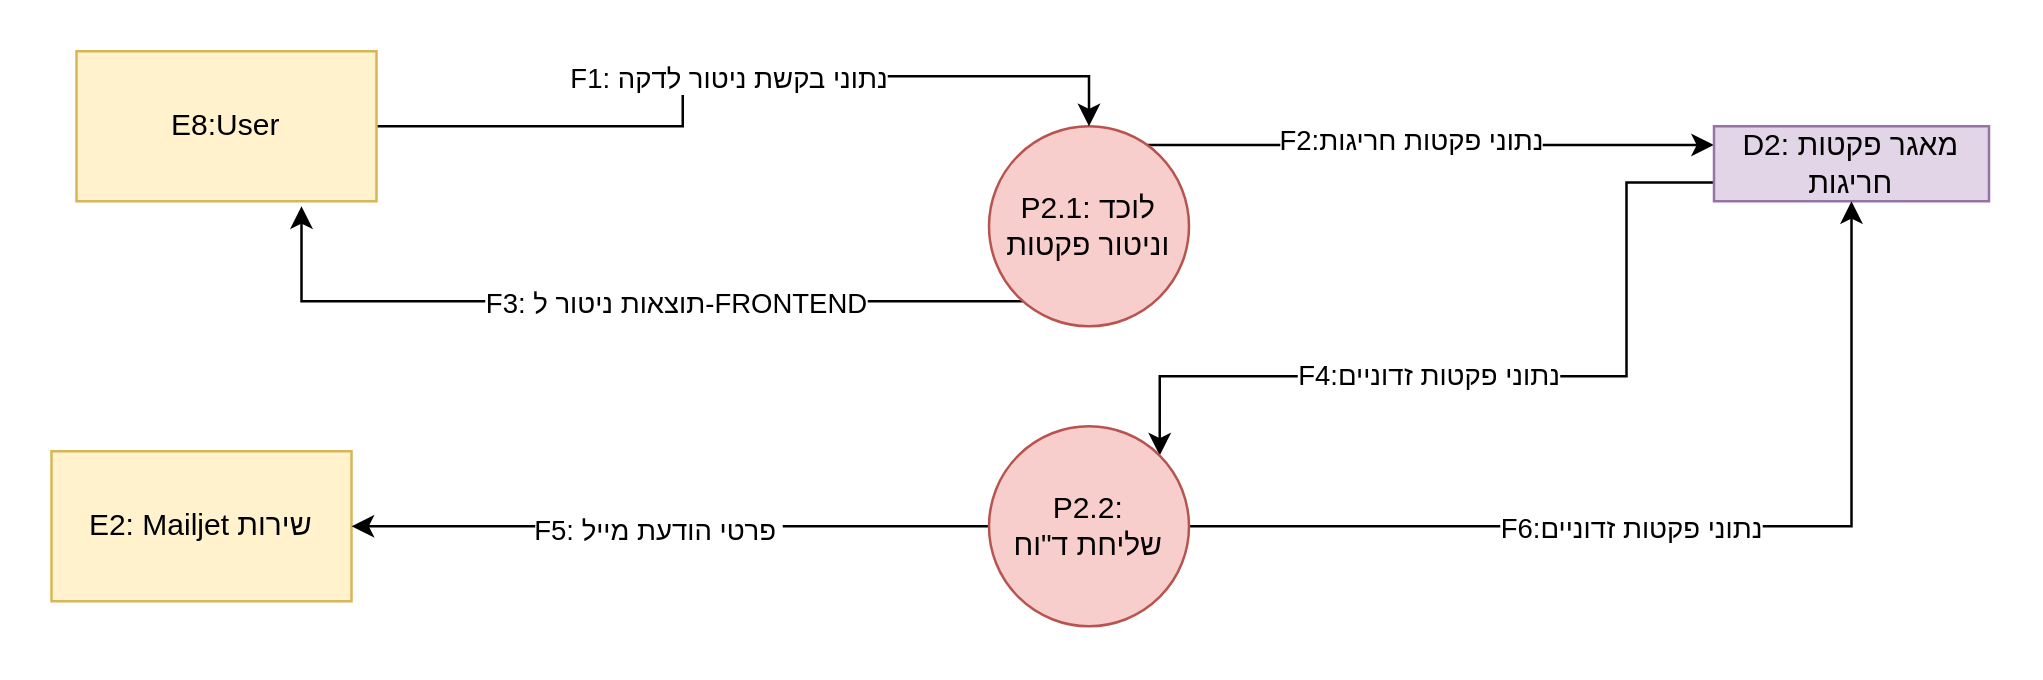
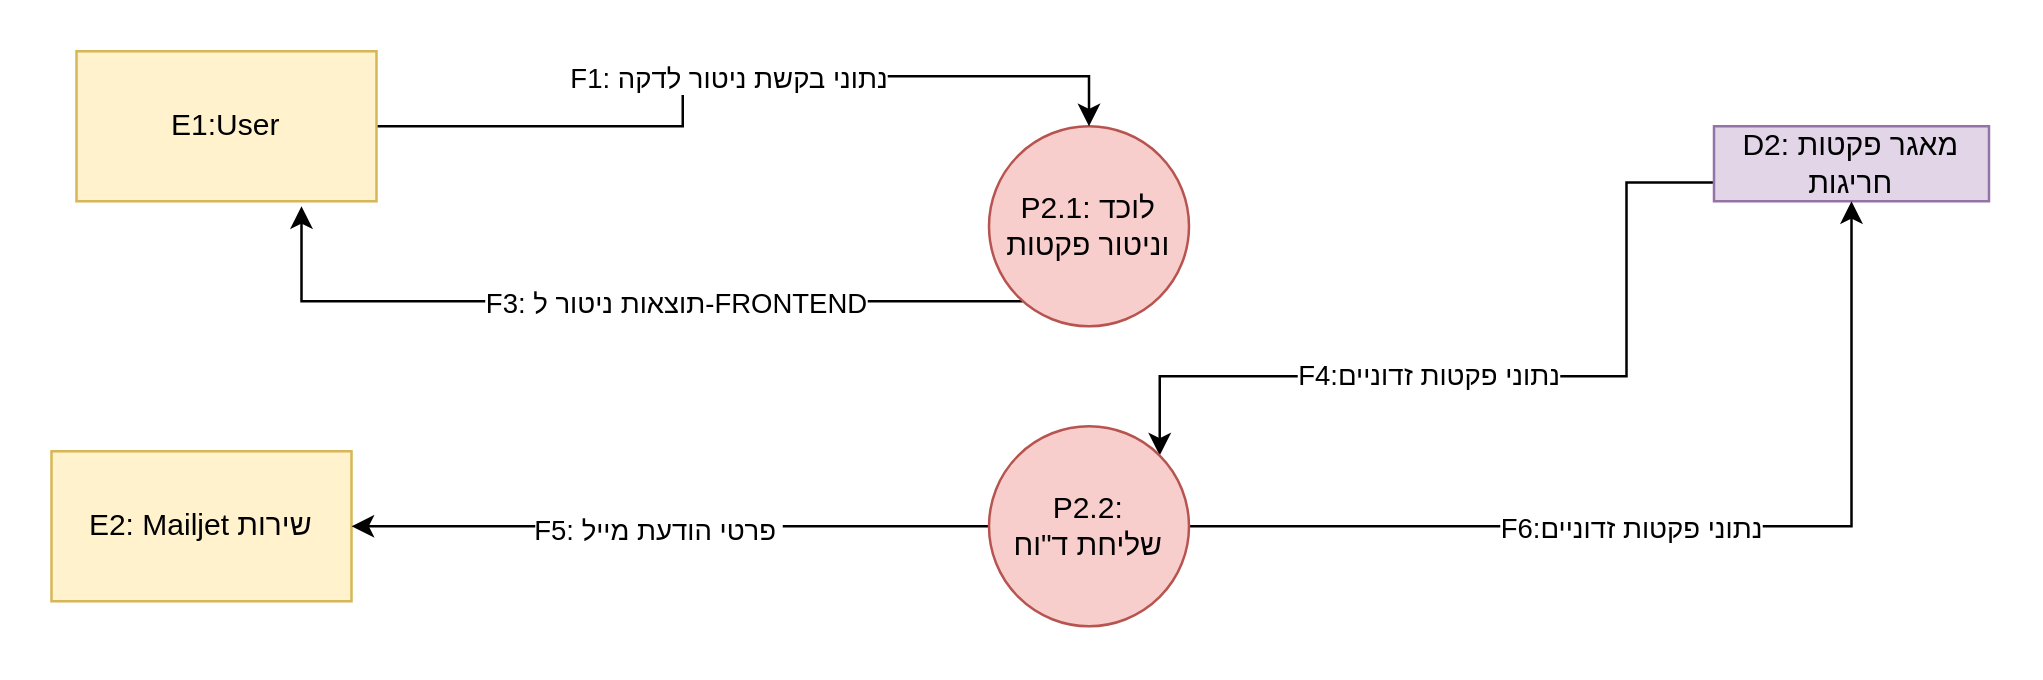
(226, 126) -> (226, 126)
(1599, 145) -> none
